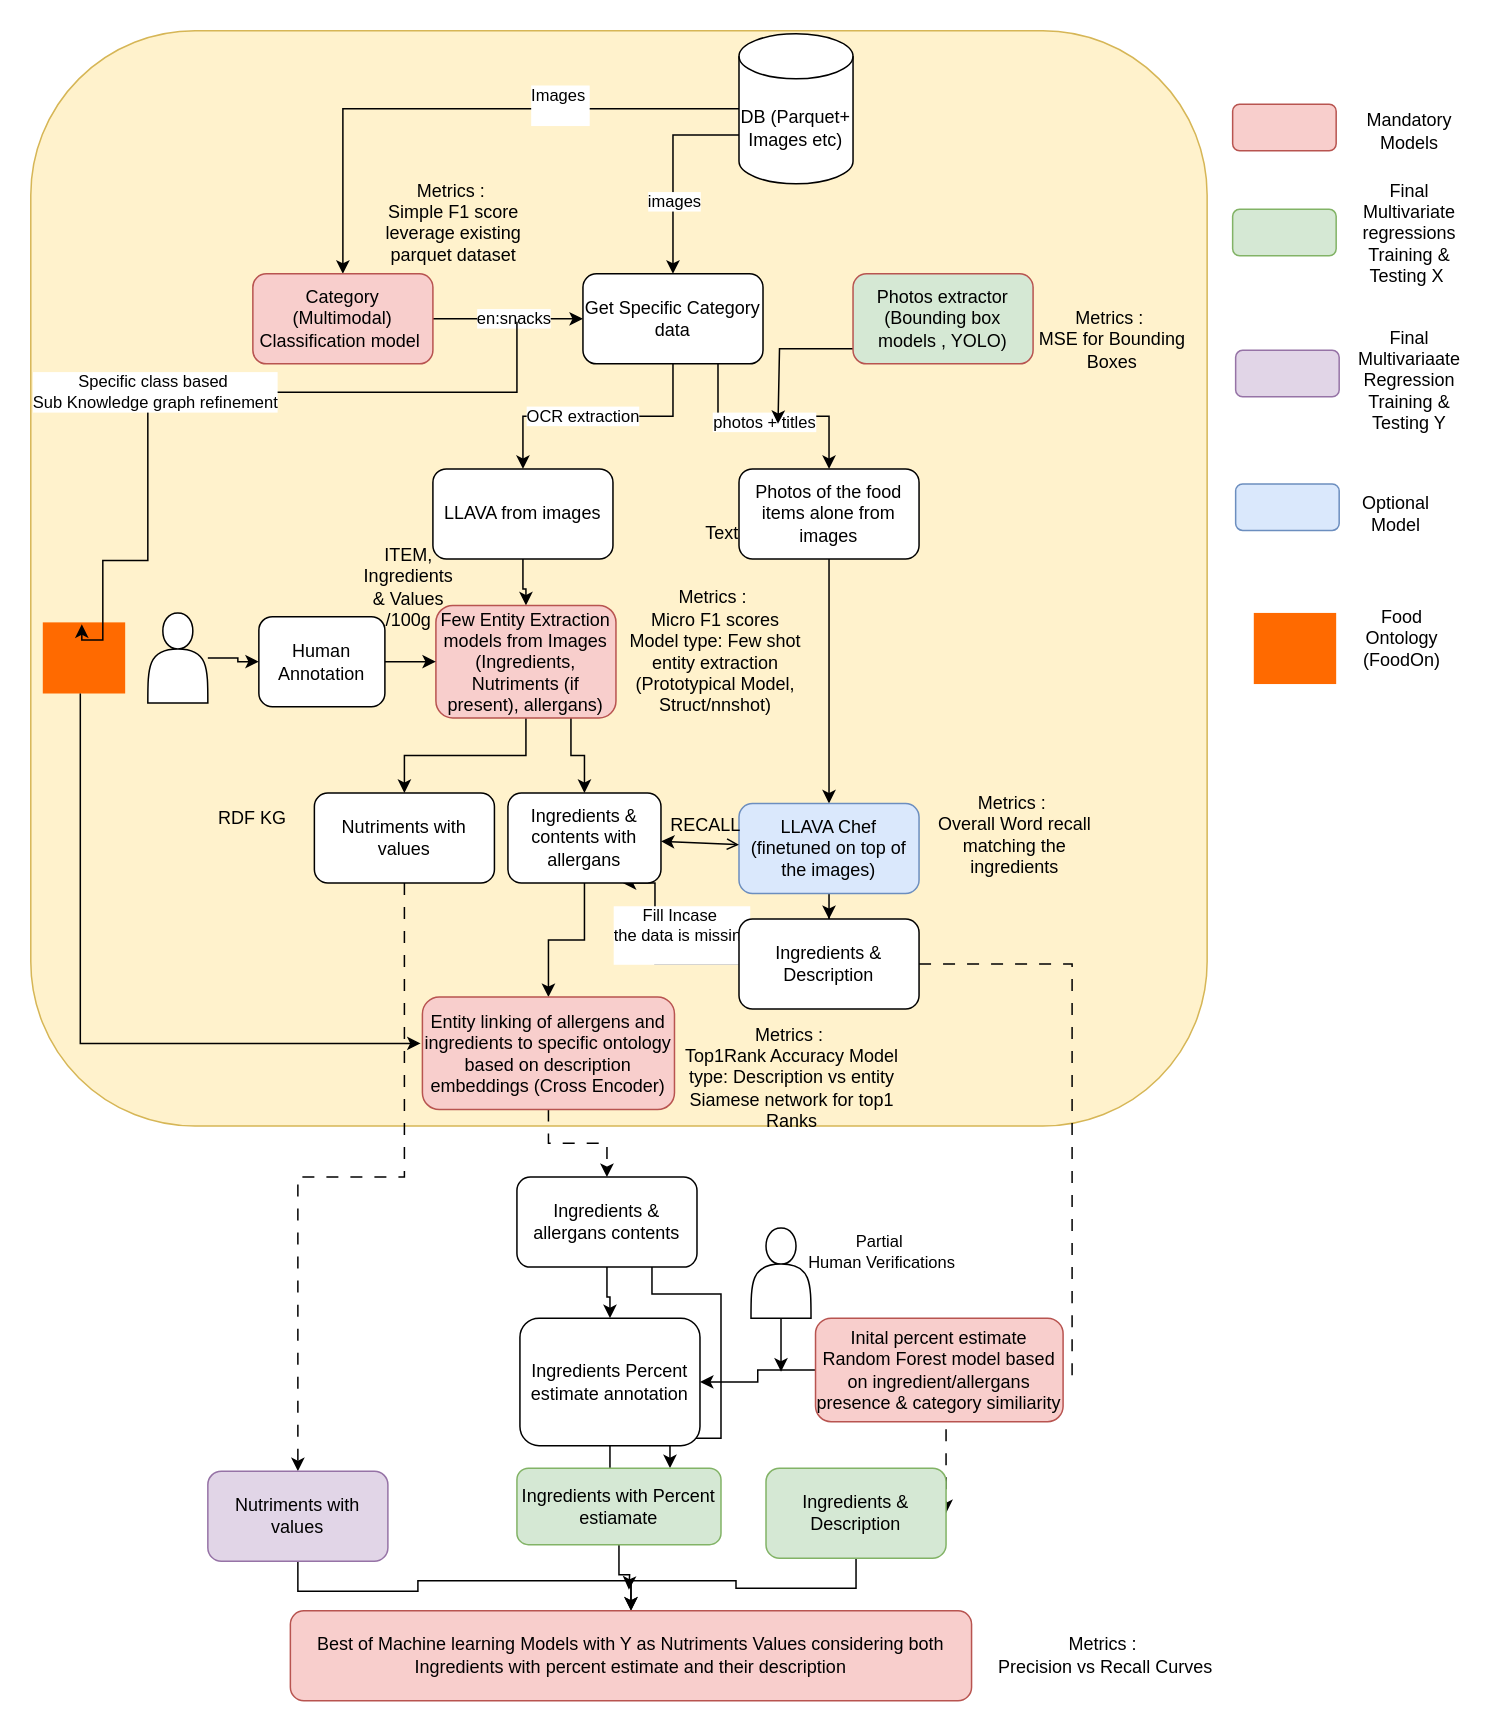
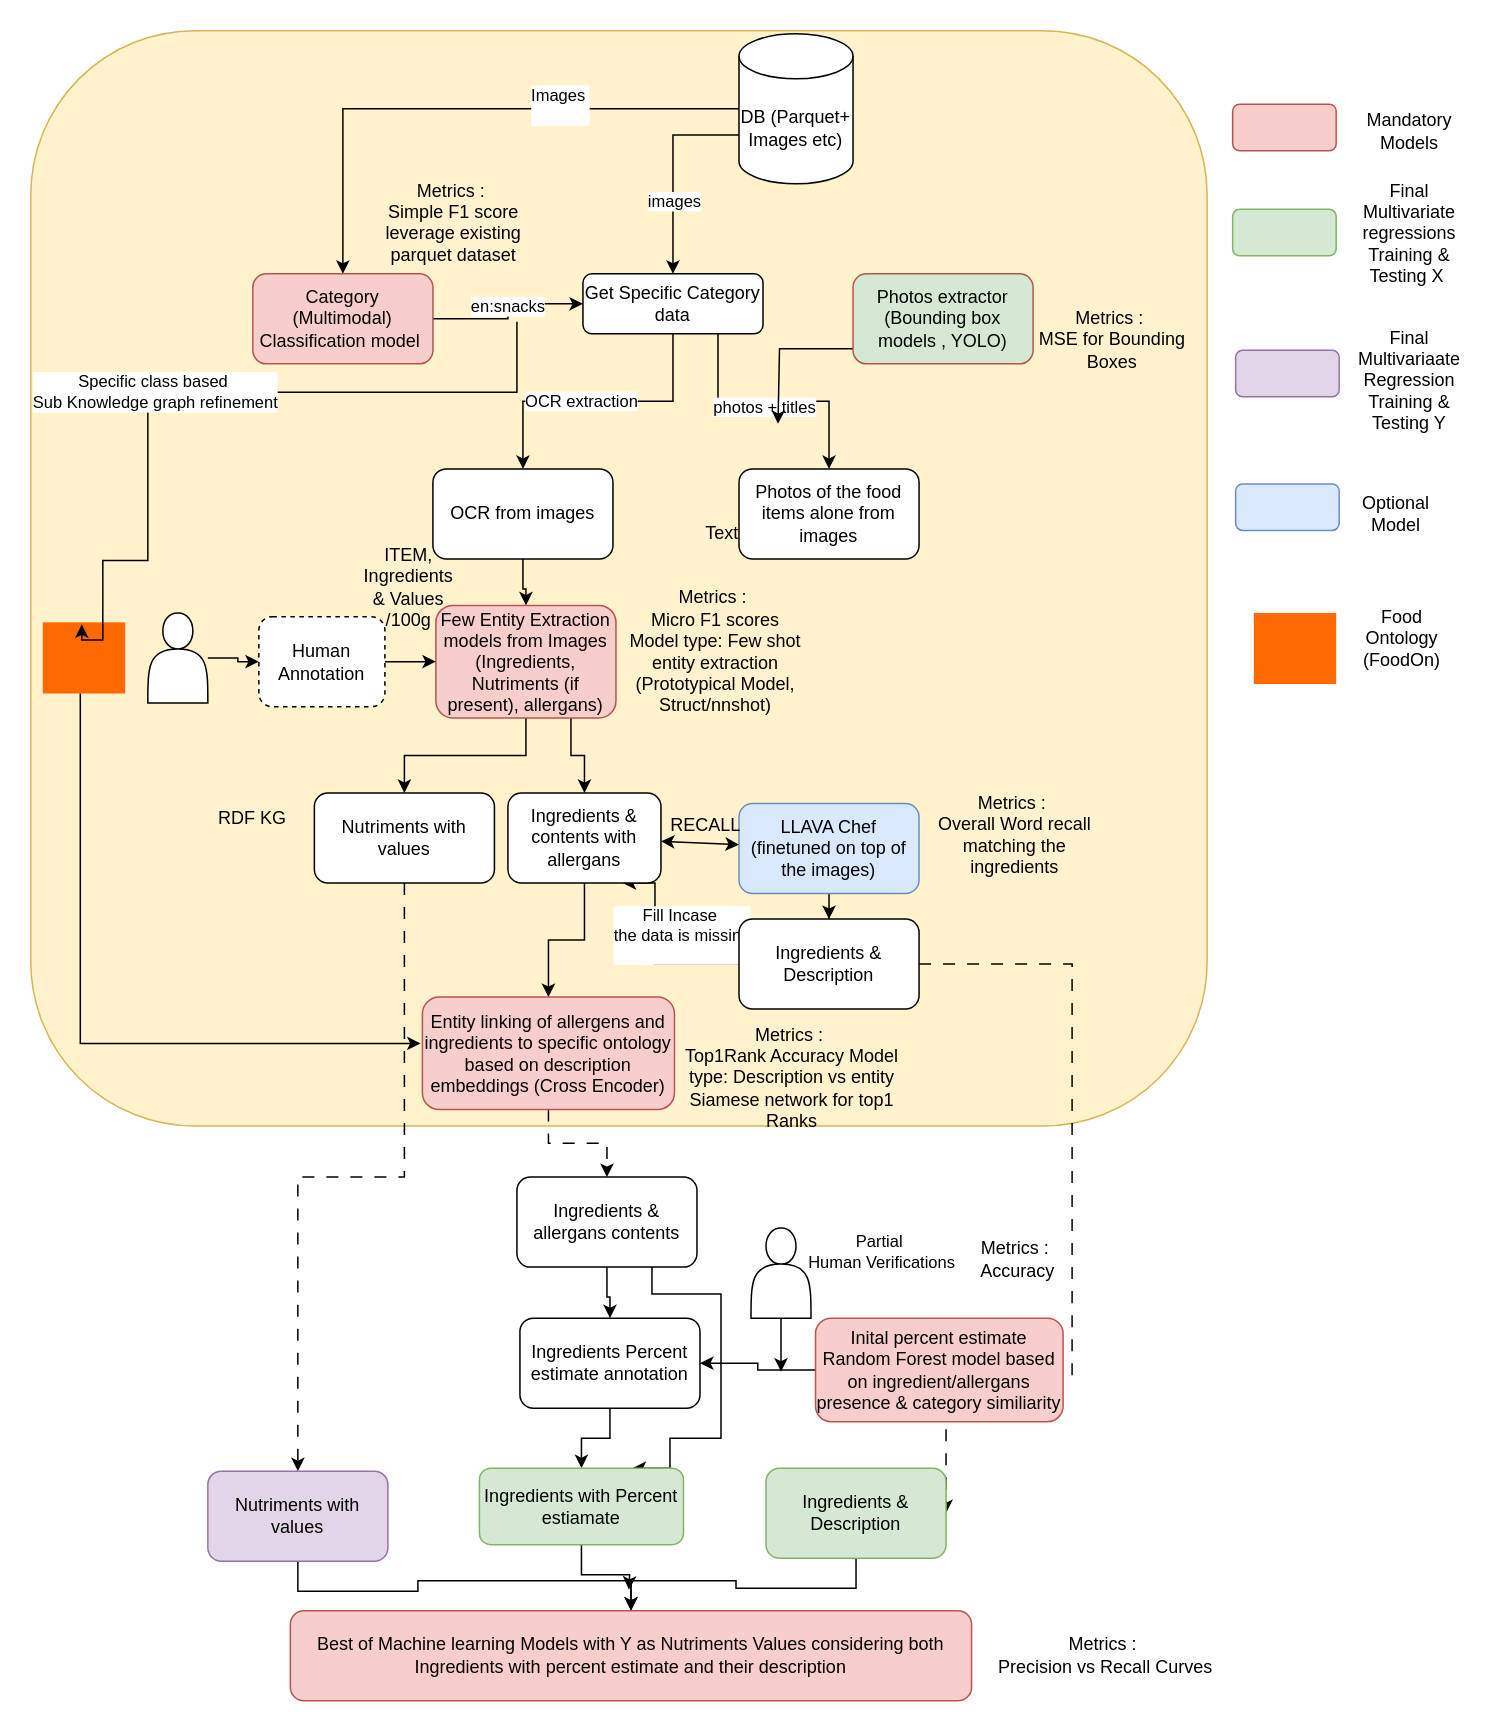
(673, 319) -> (673, 304)
(523, 514) -> (523, 514)
(322, 662) -> (322, 662)
(829, 676) -> none
(729, 844) -> (727, 844)
none -> (1018, 1259)
(610, 1382) -> (610, 1363)
(619, 1506) -> (581, 1506)
